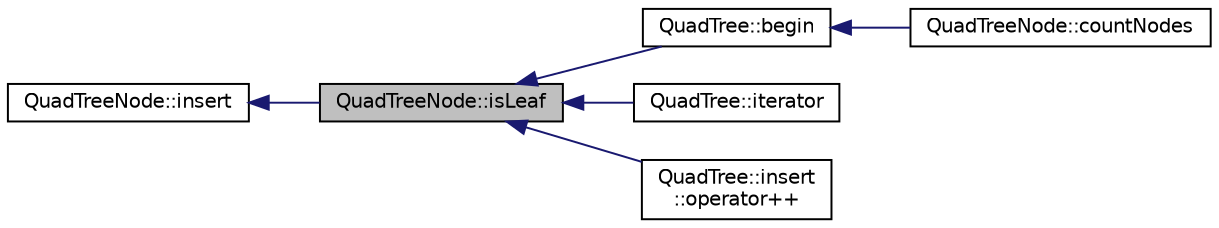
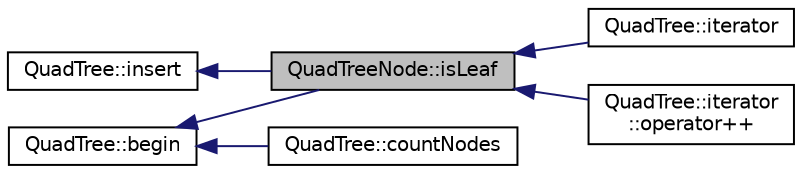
(1061, 28) -> (393, 146)
(599, 63) -> (258, 106)
(128, 103) -> (103, 71)
(737, 190) -> (691, 115)
